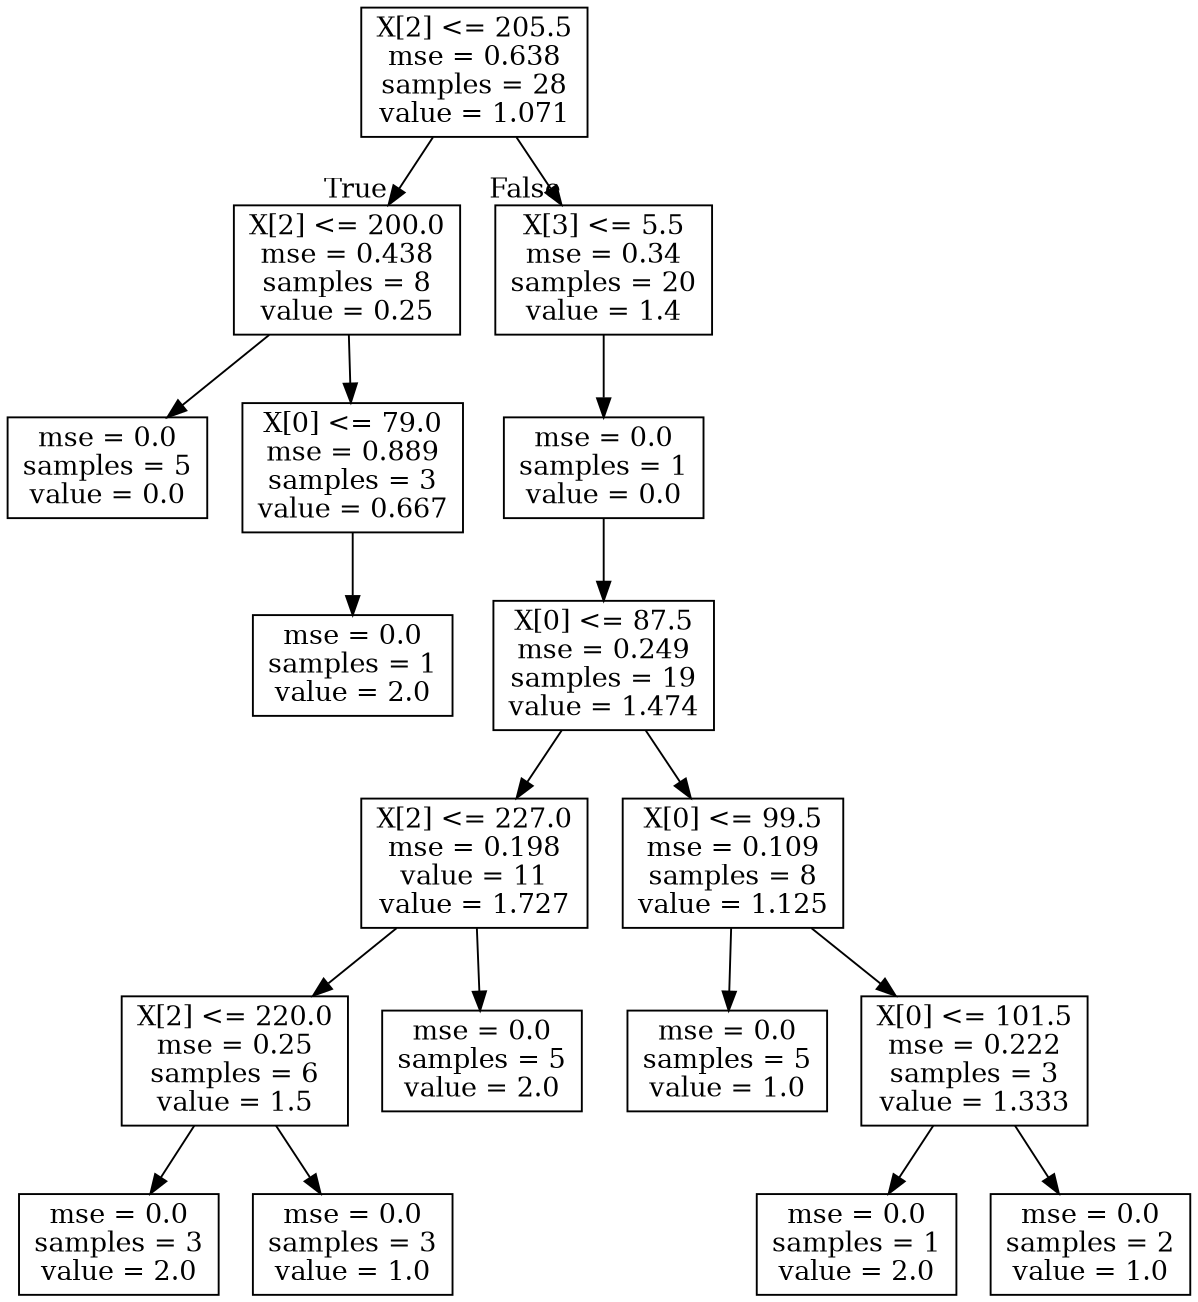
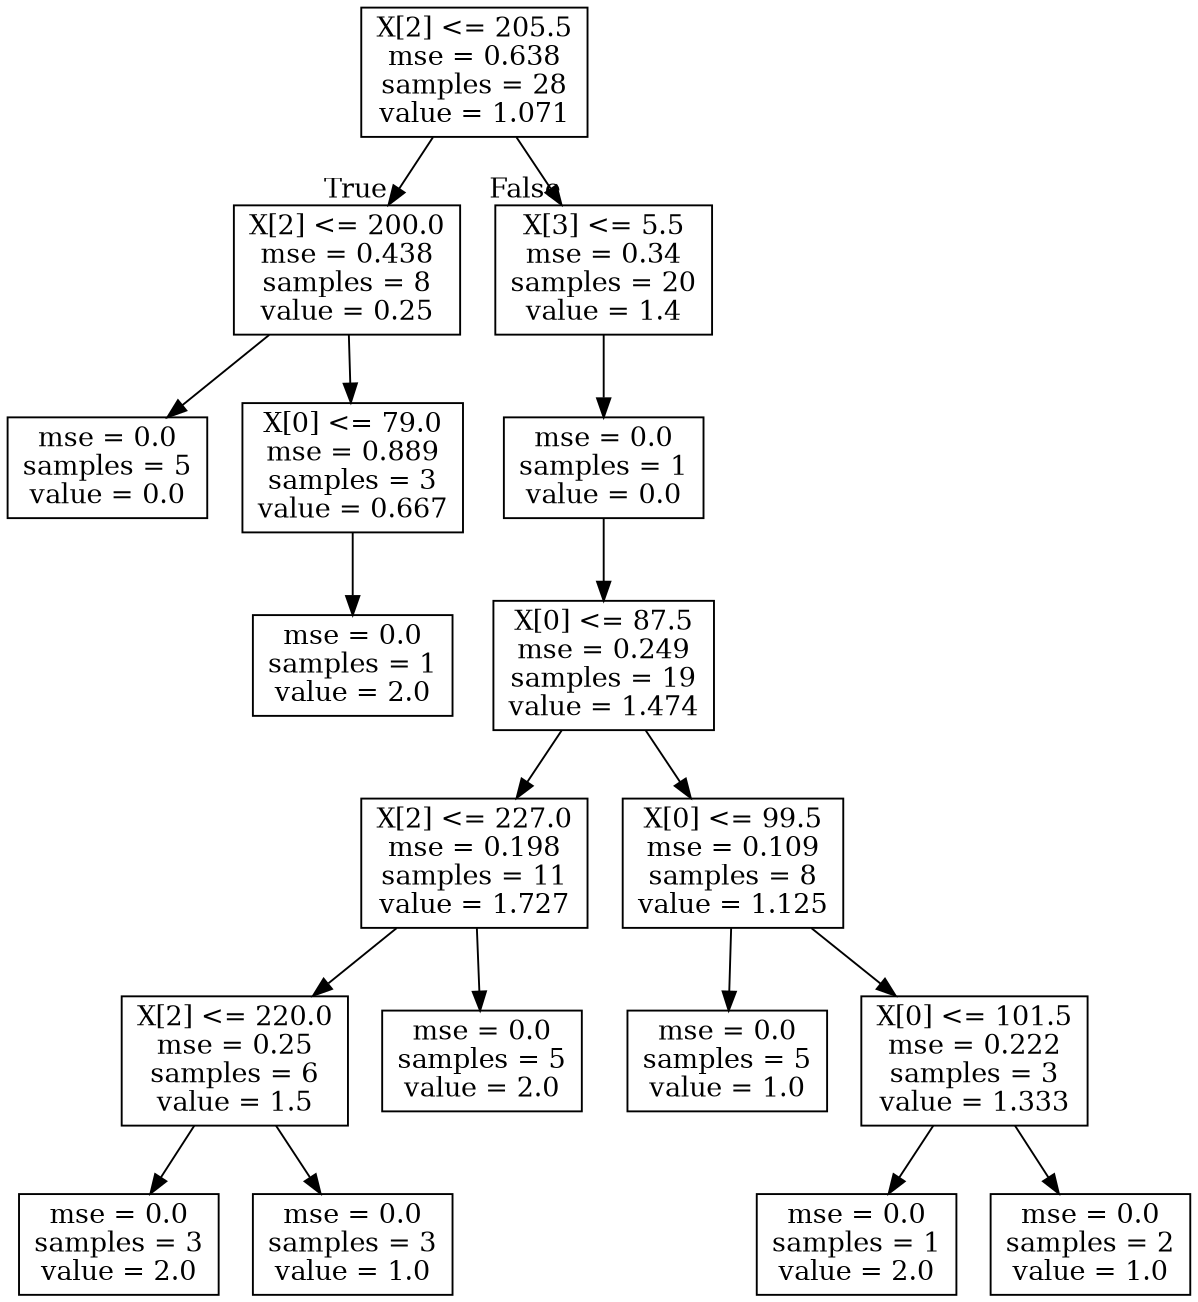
(474, 863) -> (474, 863)
